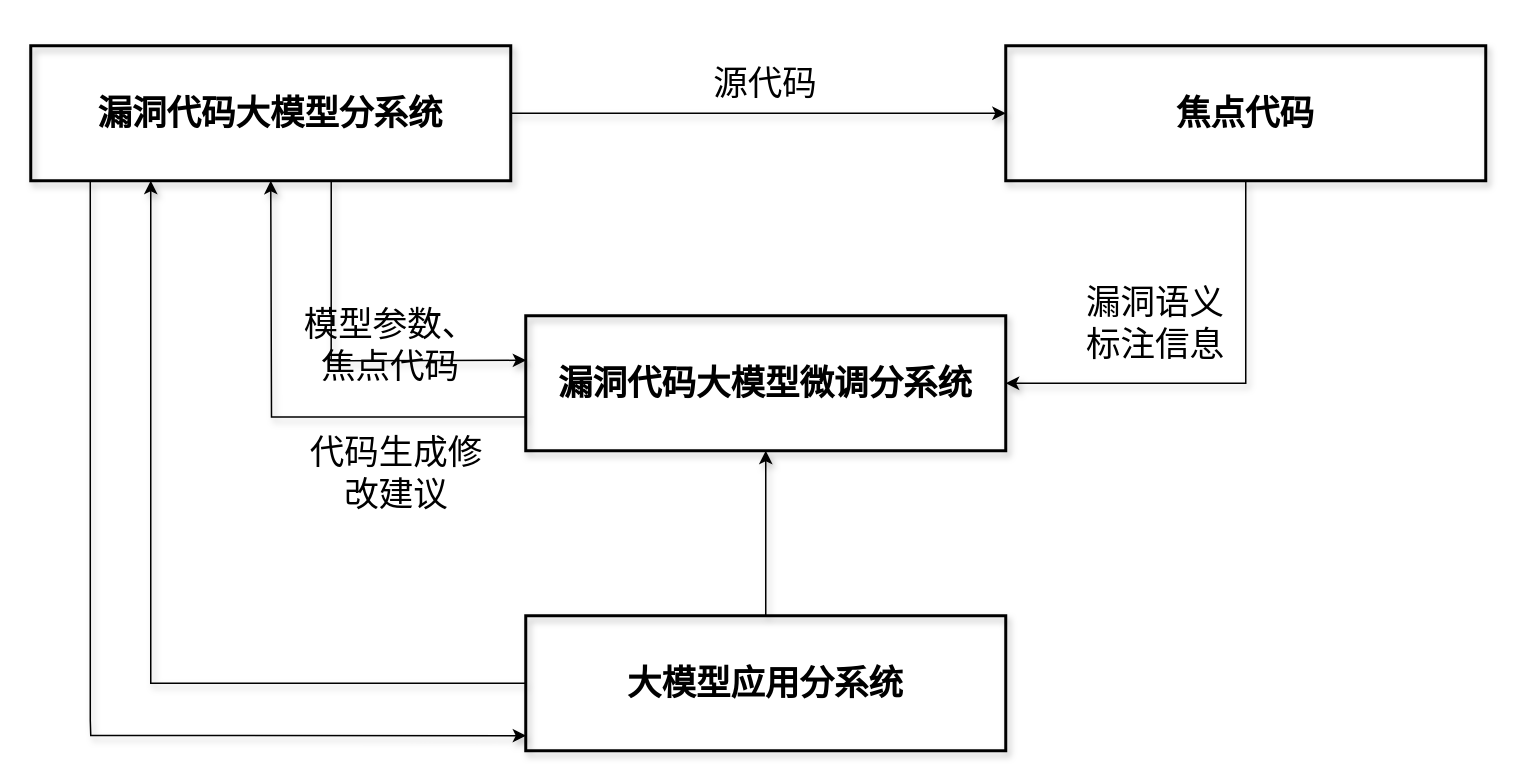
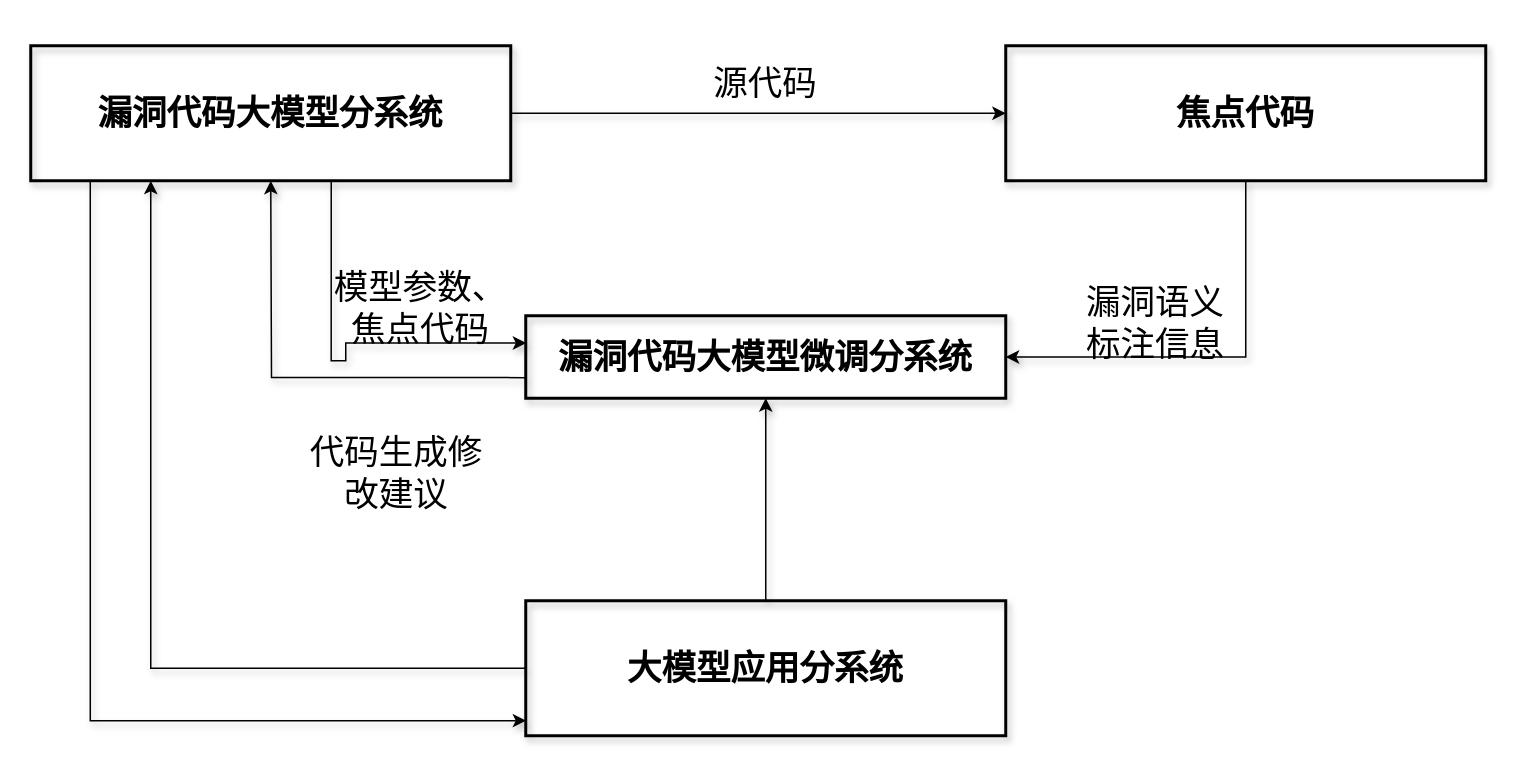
(391, 346) -> (421, 308)
(766, 383) -> (766, 357)
(766, 683) -> (766, 668)
